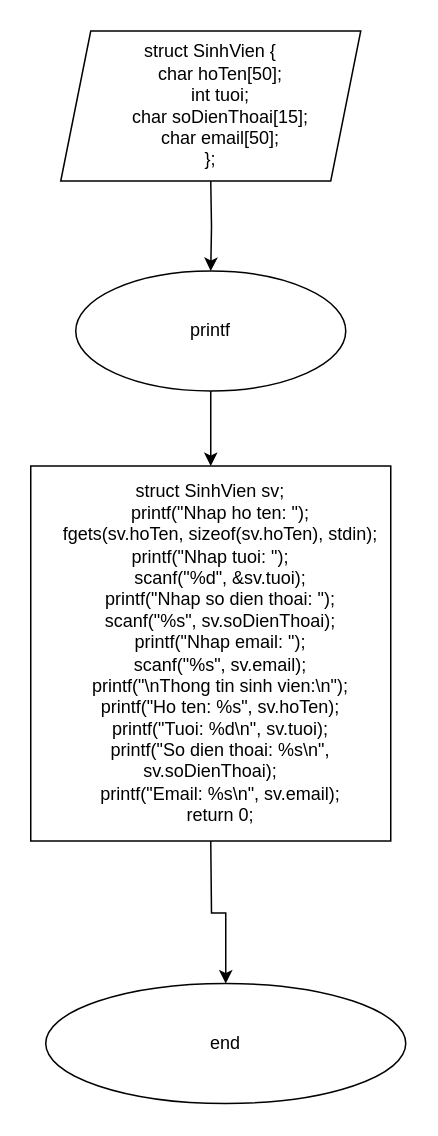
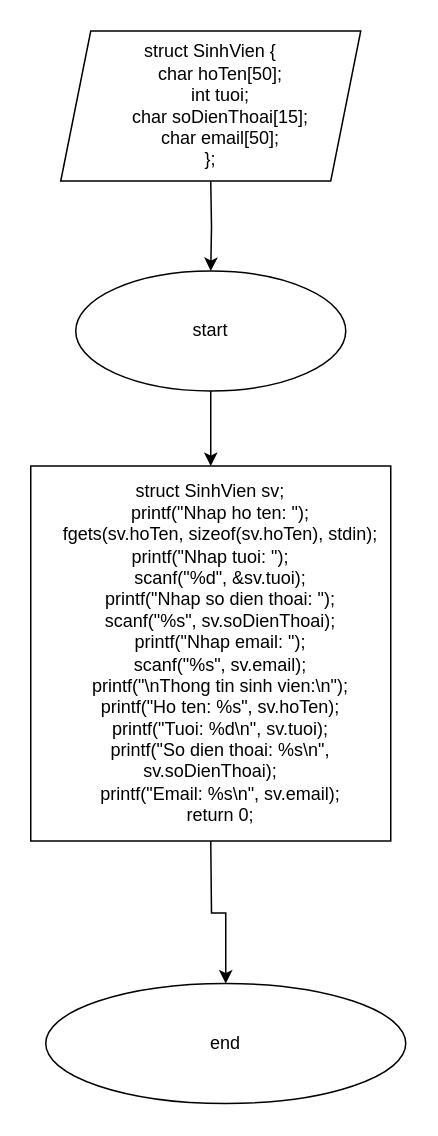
(211, 331) -> (211, 331)
